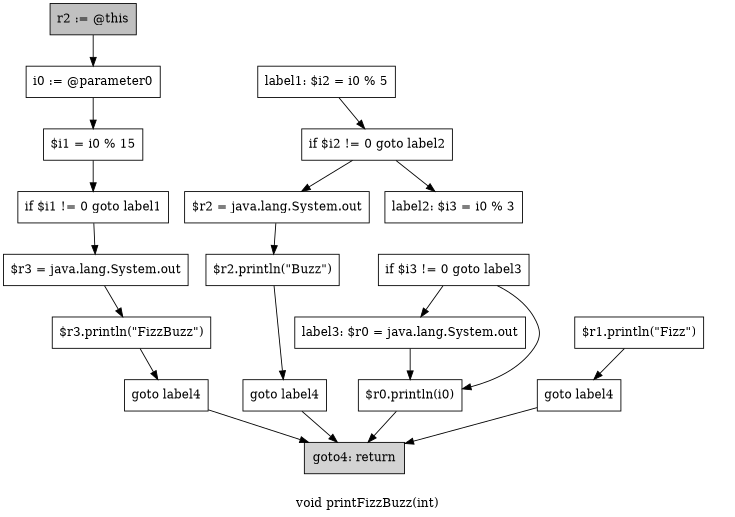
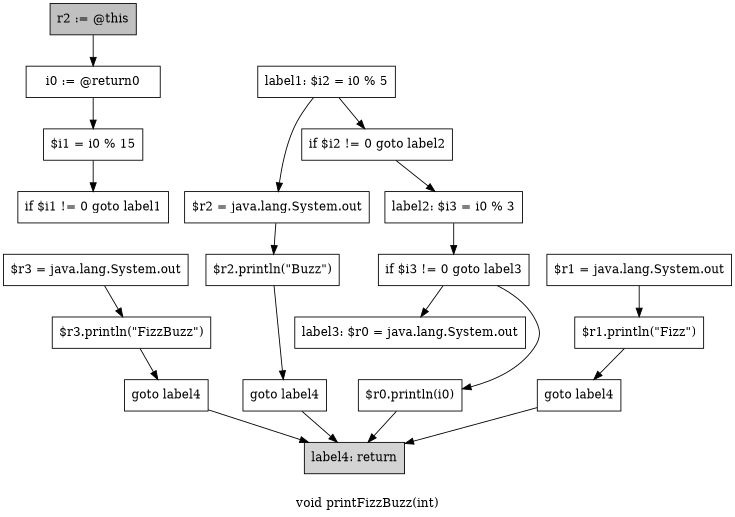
(93, 82) -> (93, 82)
(331, 174) -> (290, 137)
(94, 234) -> none
none -> (454, 234)
none -> (639, 270)
(410, 360) -> none
(354, 458) -> (354, 458)
